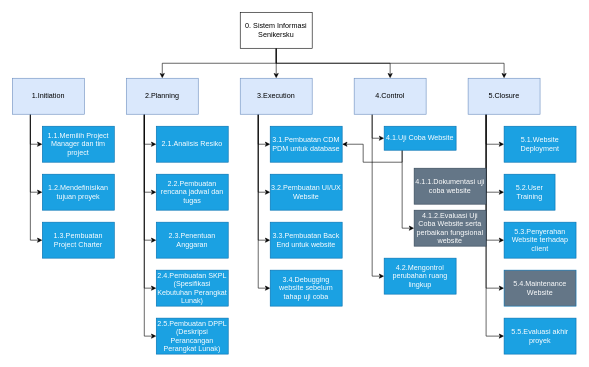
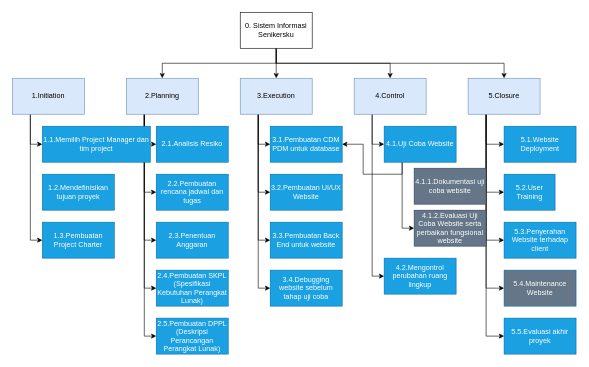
(420, 138) -> (420, 144)
(78, 144) -> (96, 144)
(36, 192) -> none
